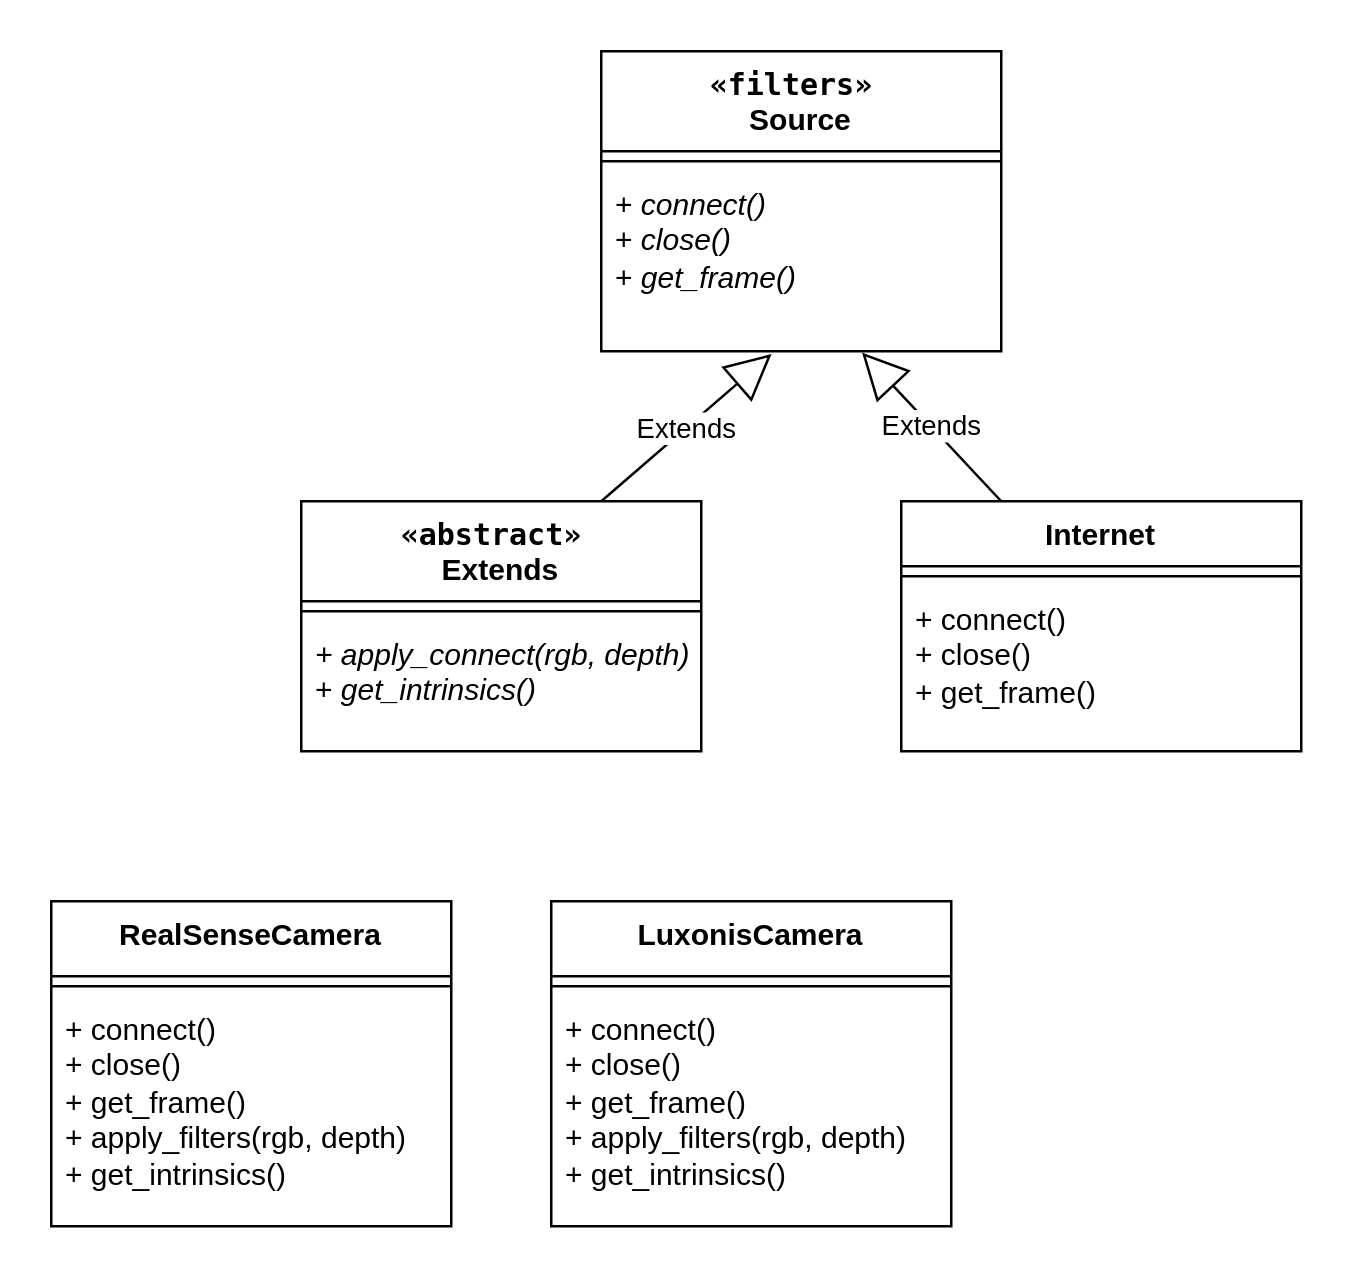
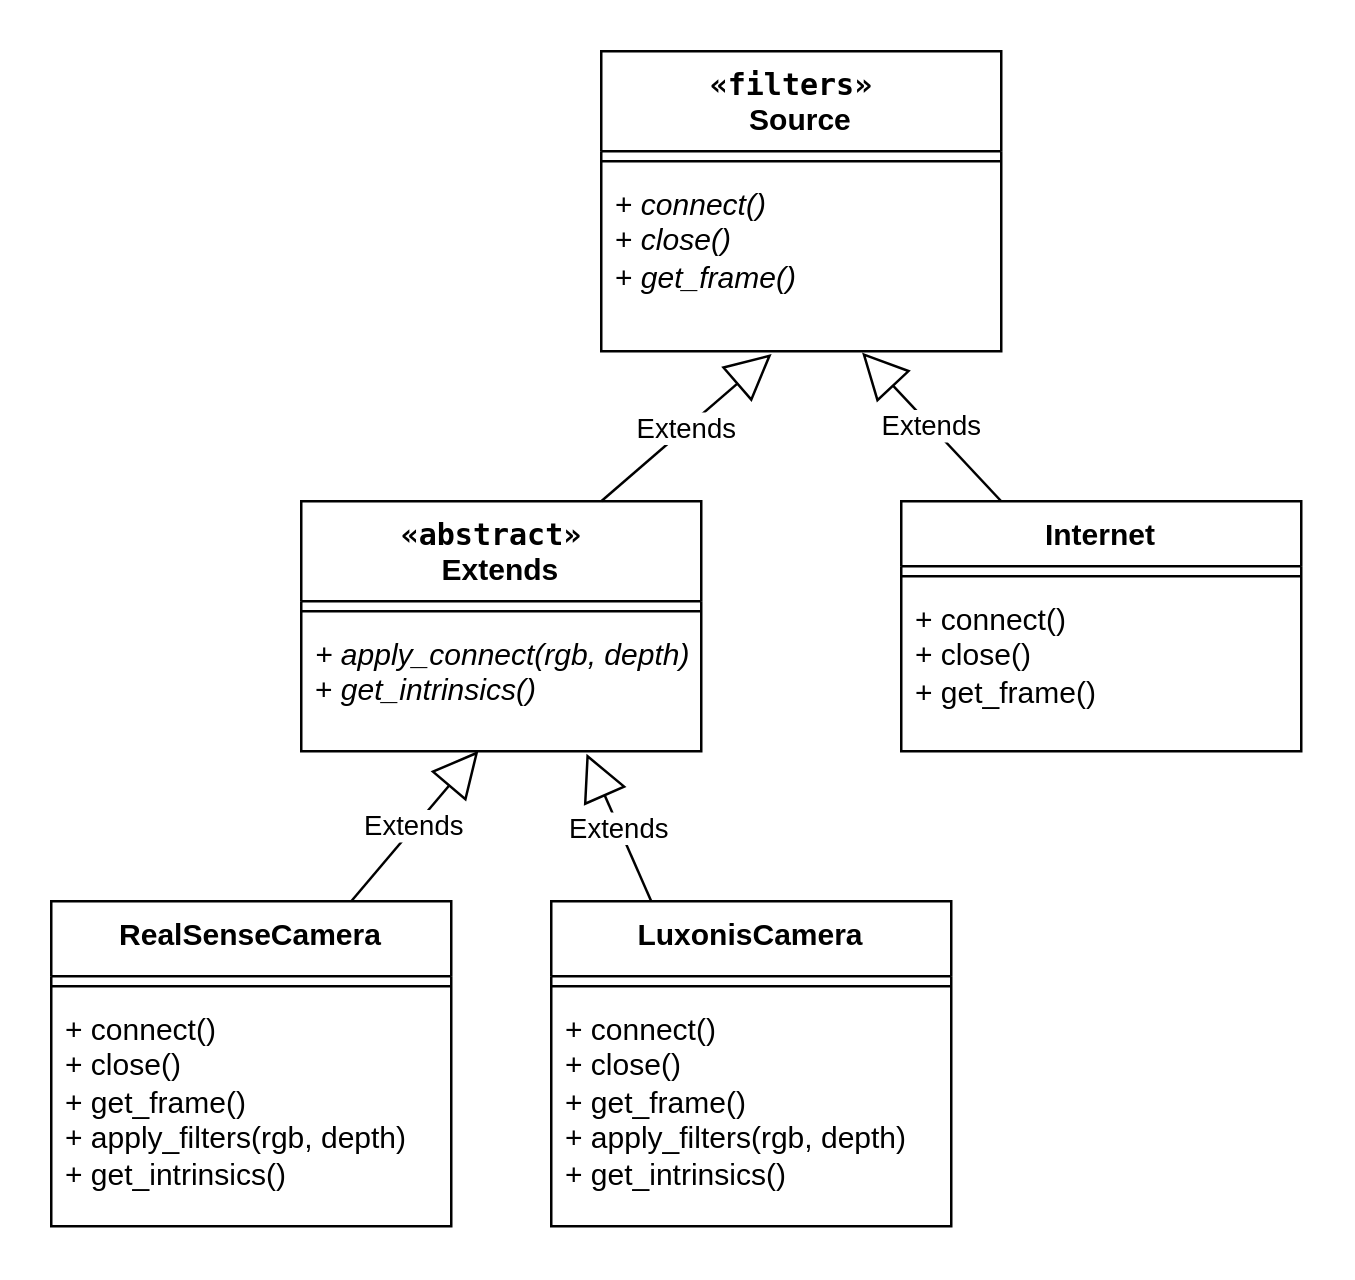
none -> (386, 860)
none -> (634, 862)
